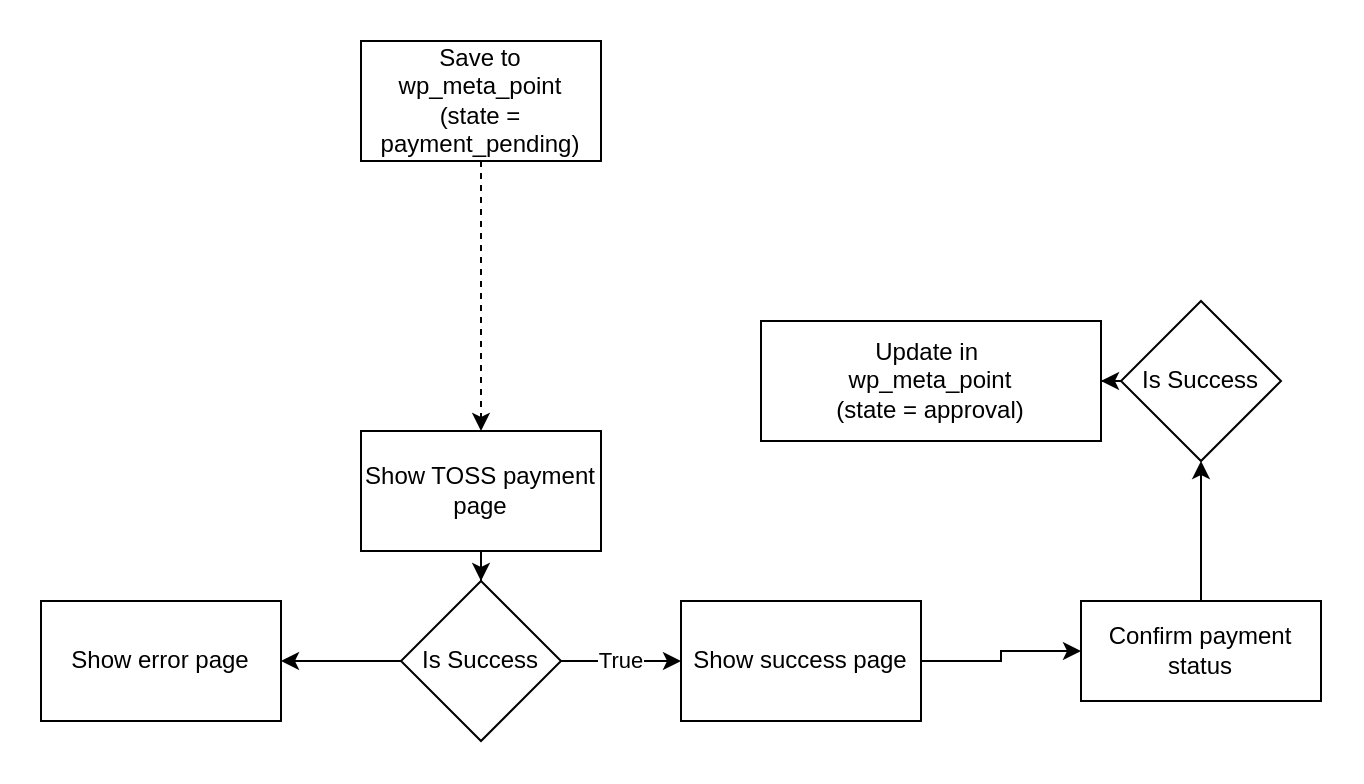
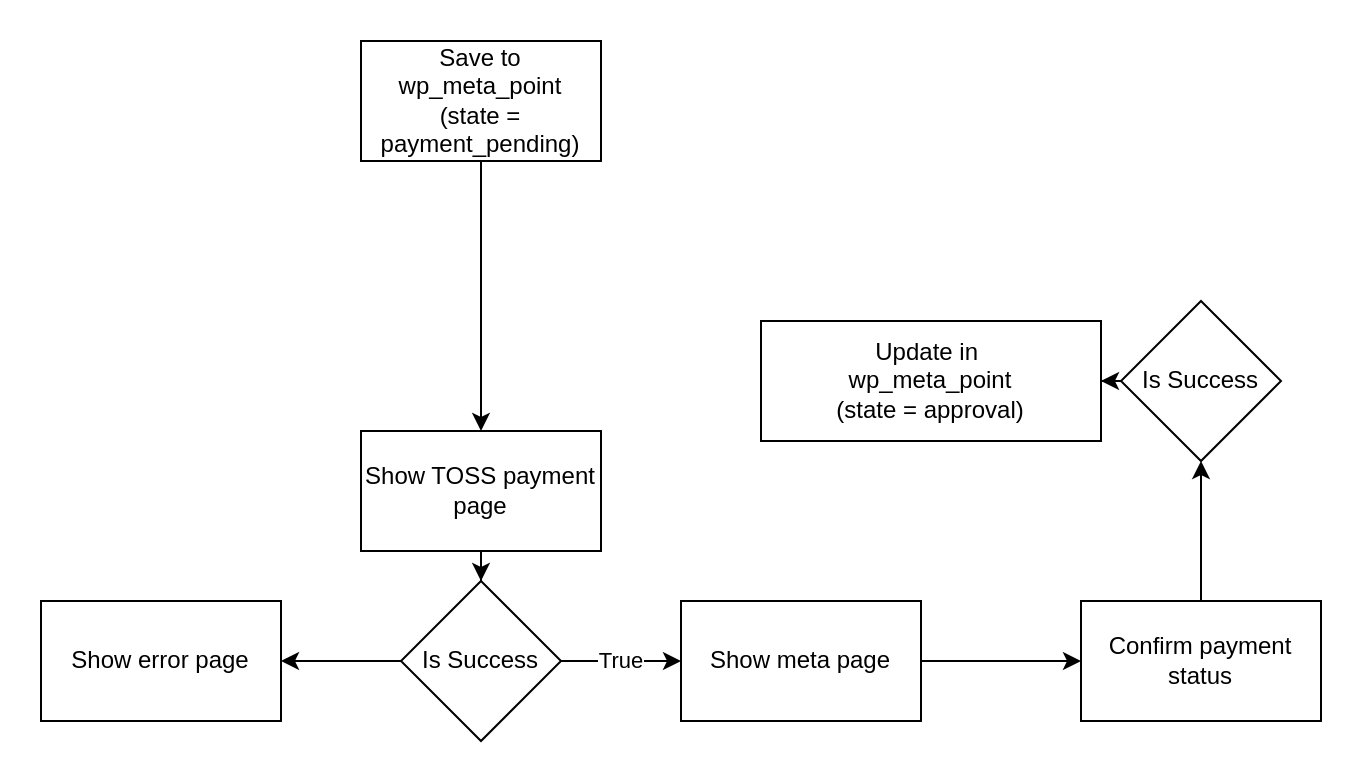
(481, 289) -> (481, 289)
(1201, 651) -> (1201, 661)
(801, 661) -> (801, 661)
